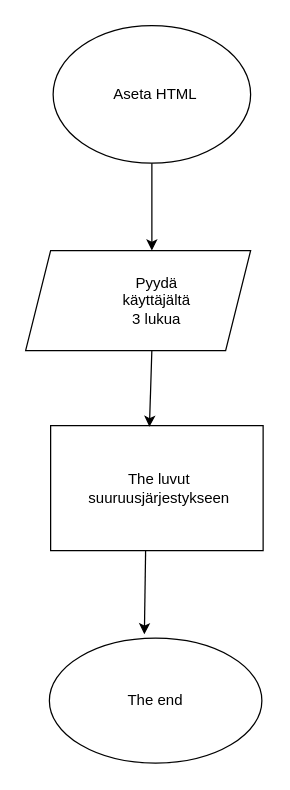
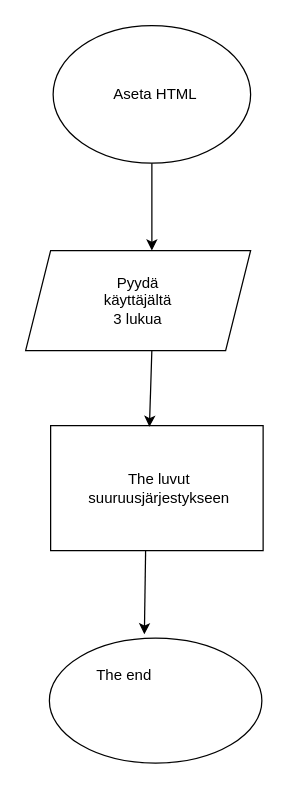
(157, 301) -> (138, 301)
(156, 701) -> (124, 676)
